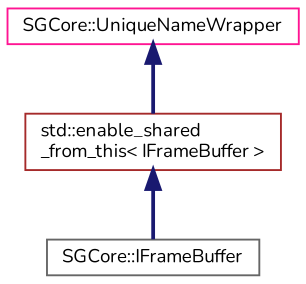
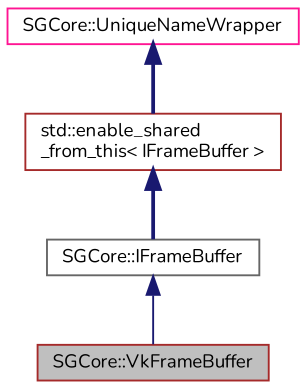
none -> (153, 363)
